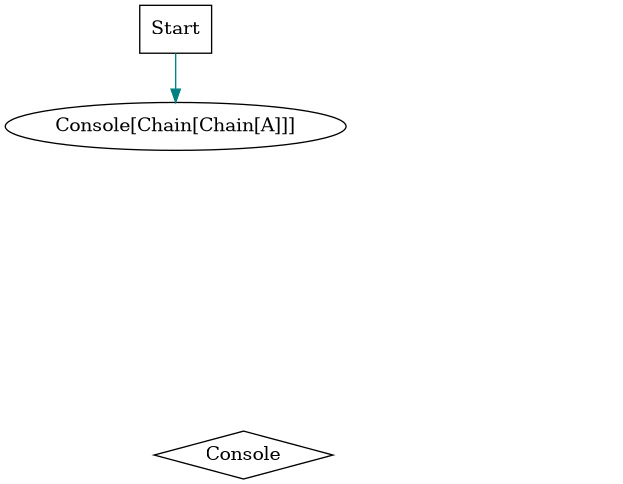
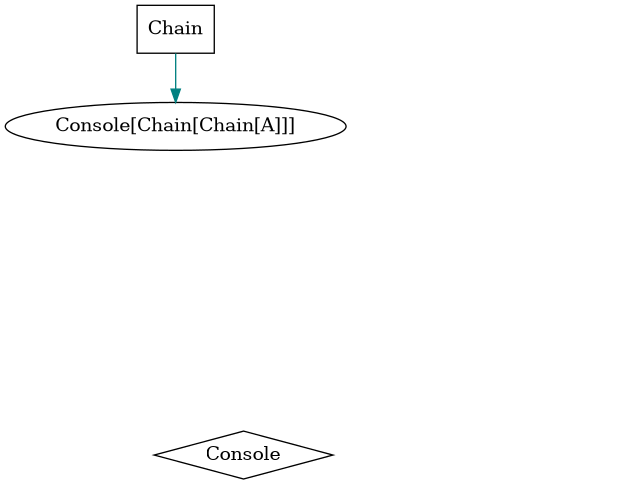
(176, 29) -> (176, 29)
